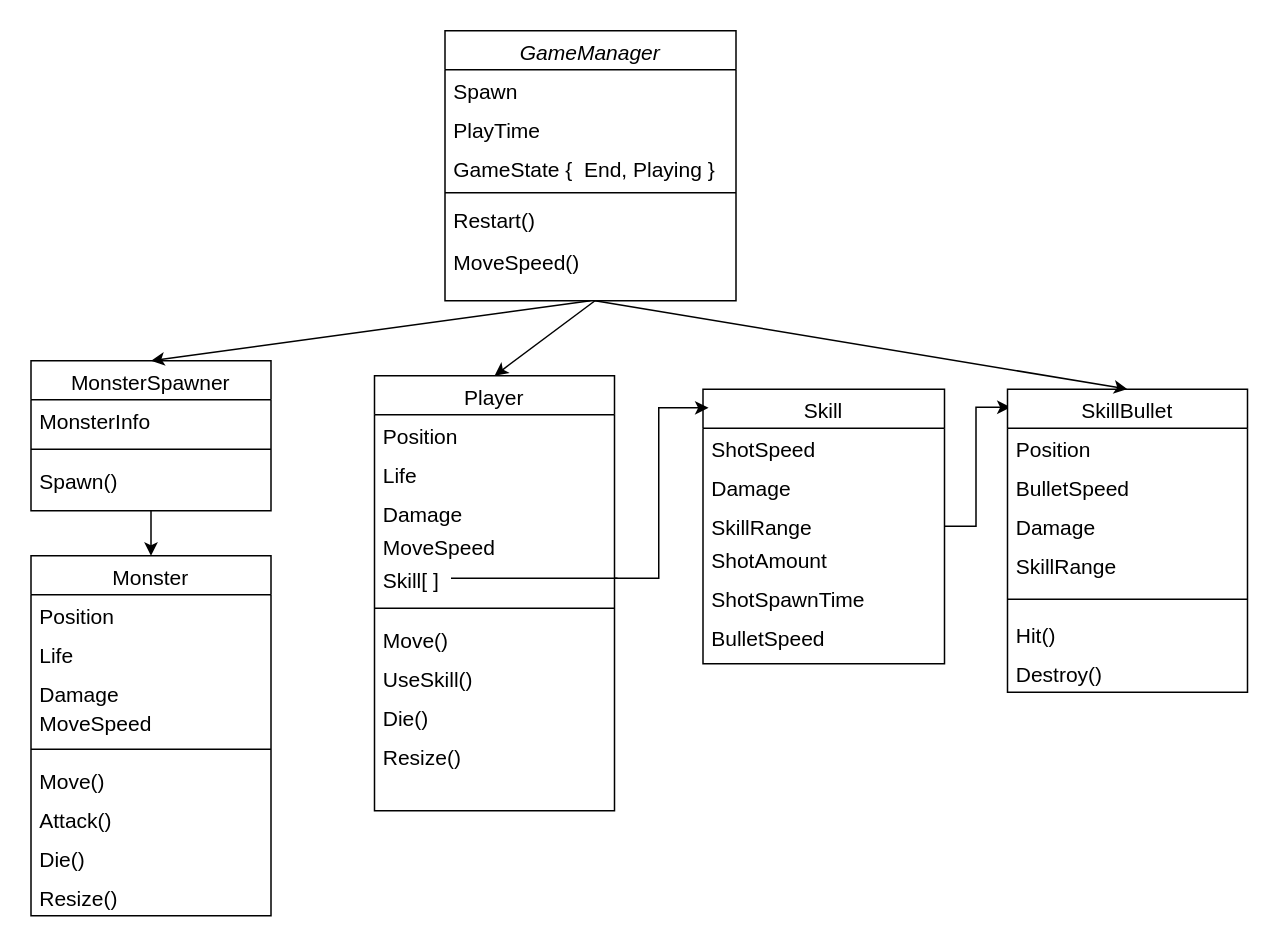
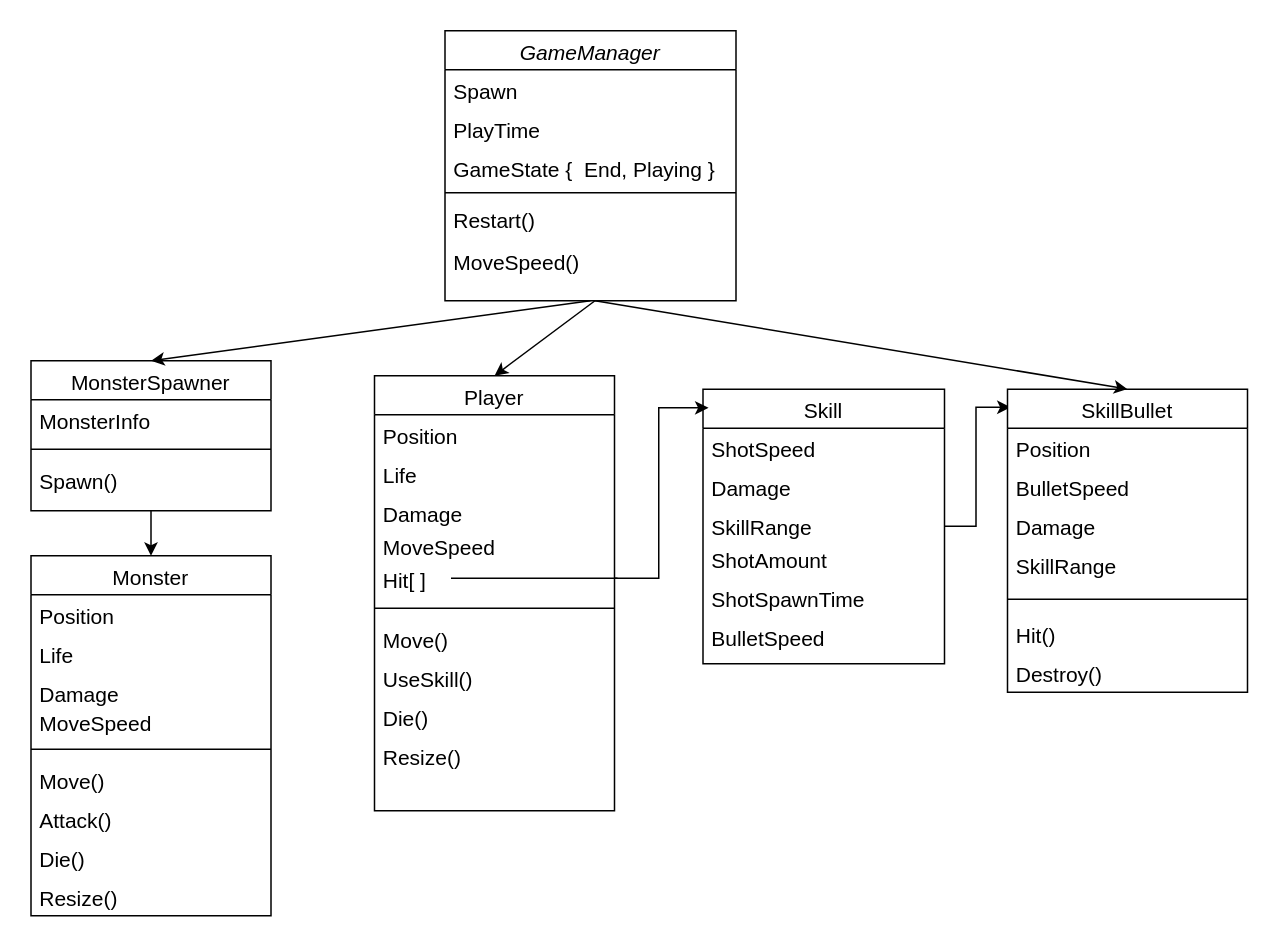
(419, 581) -> (412, 581)
